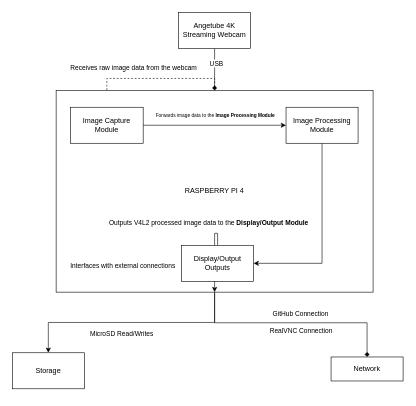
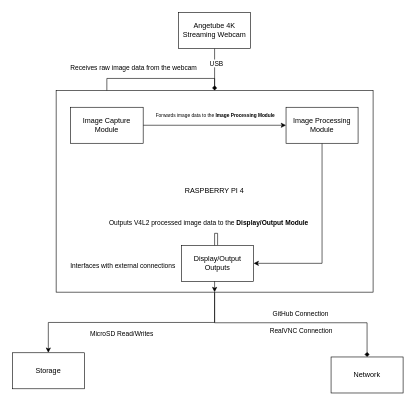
(155, 78) -> (155, 78)
(367, 369) -> (367, 375)
